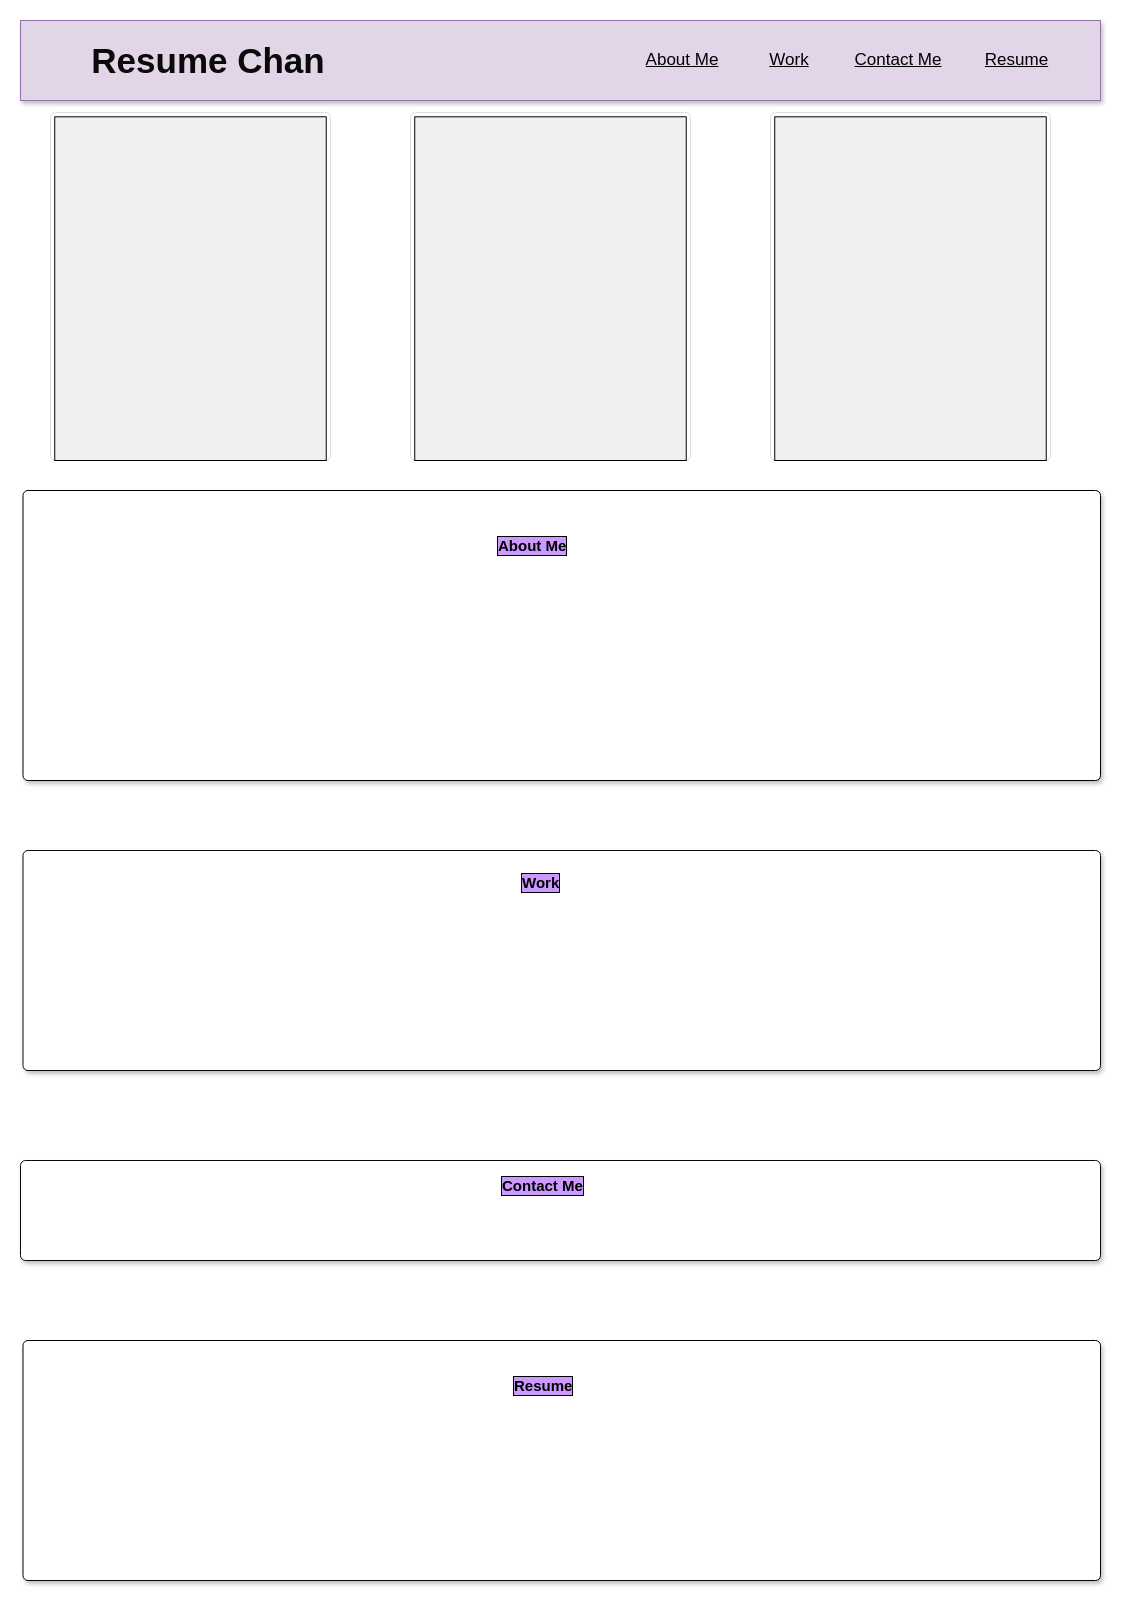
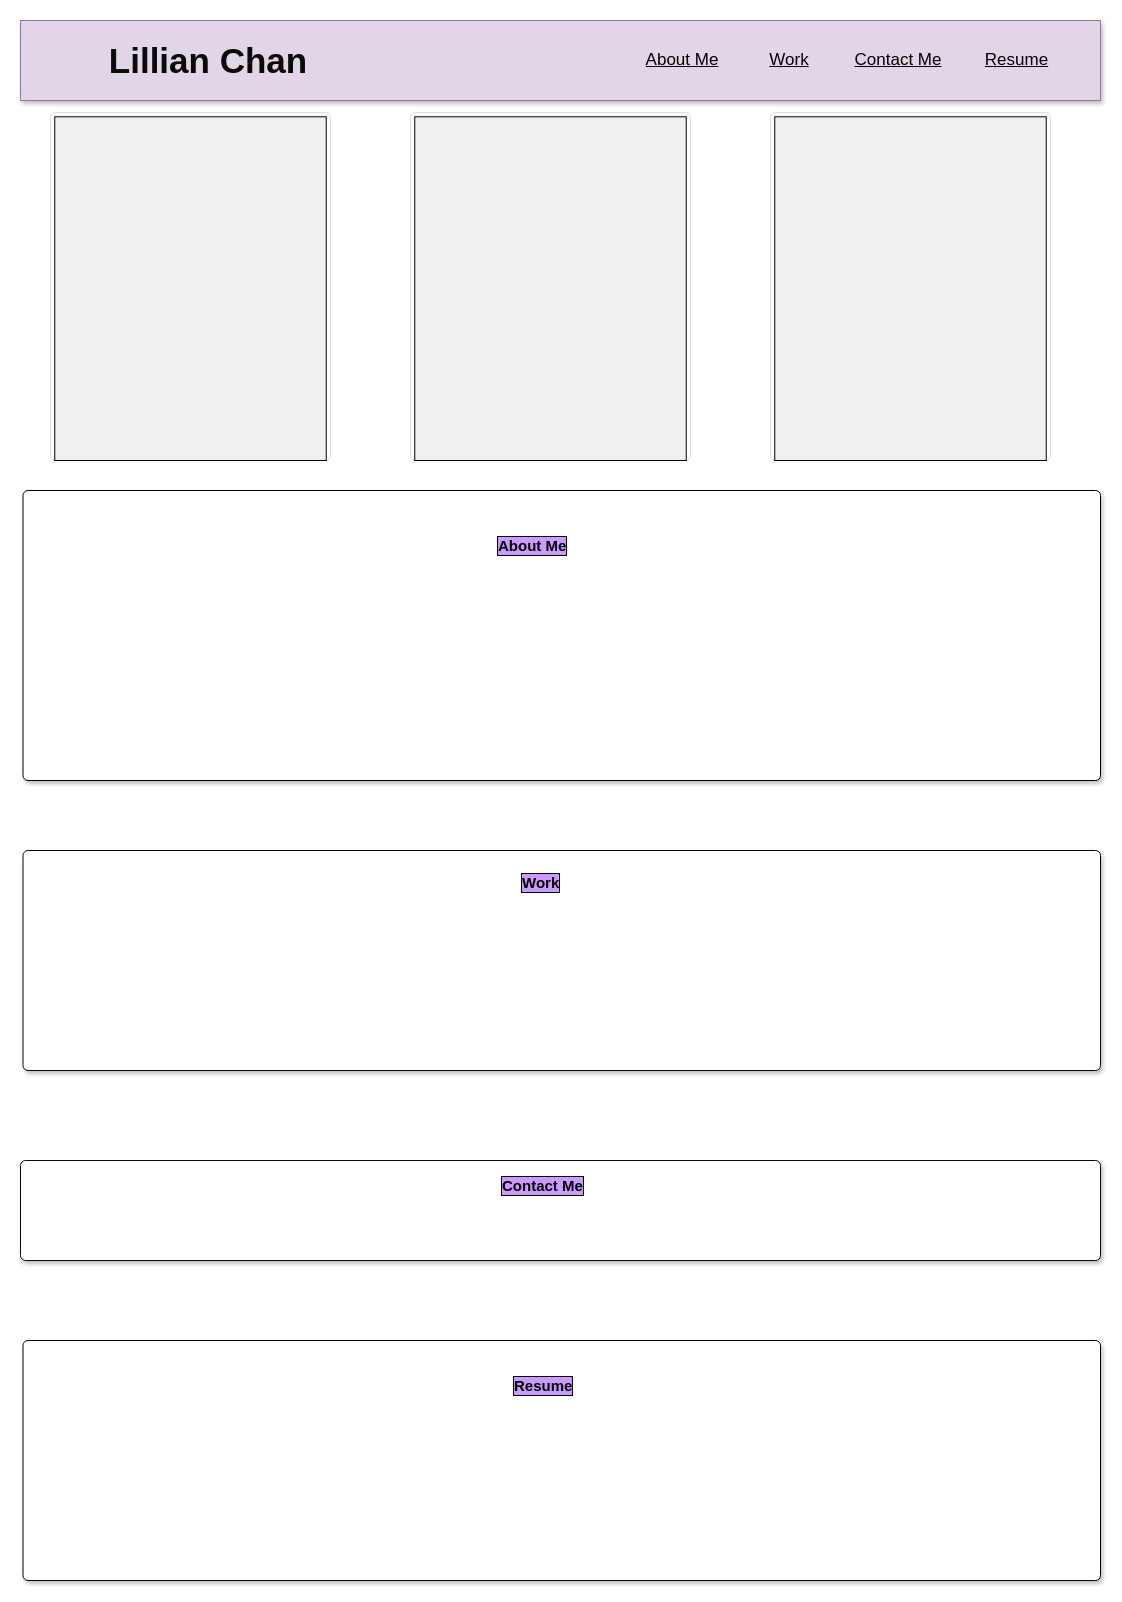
(209, 61) -> (209, 61)
